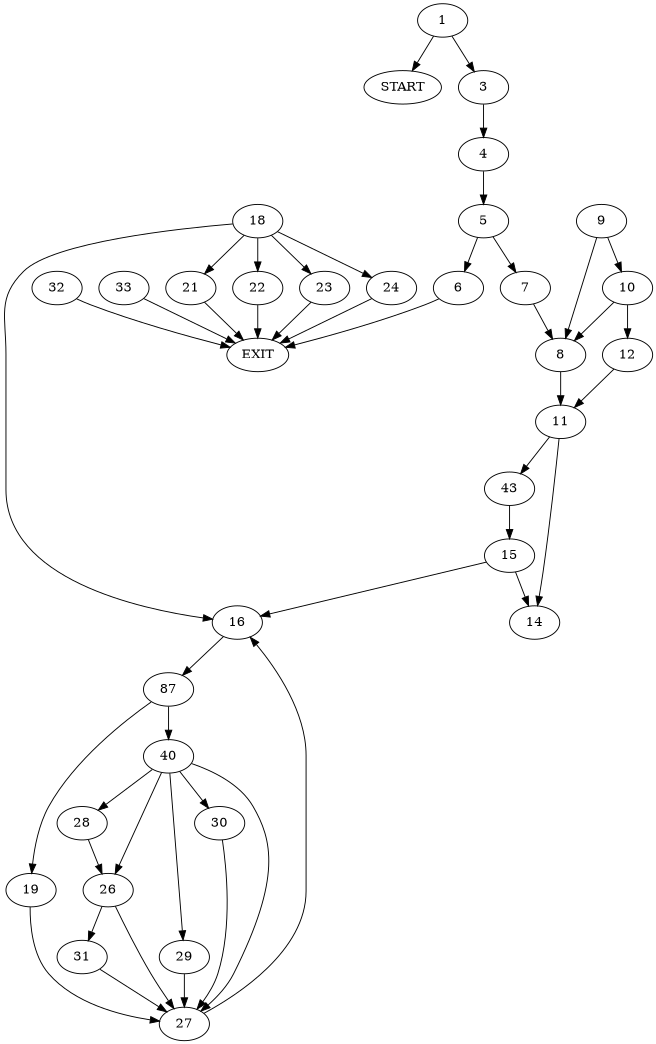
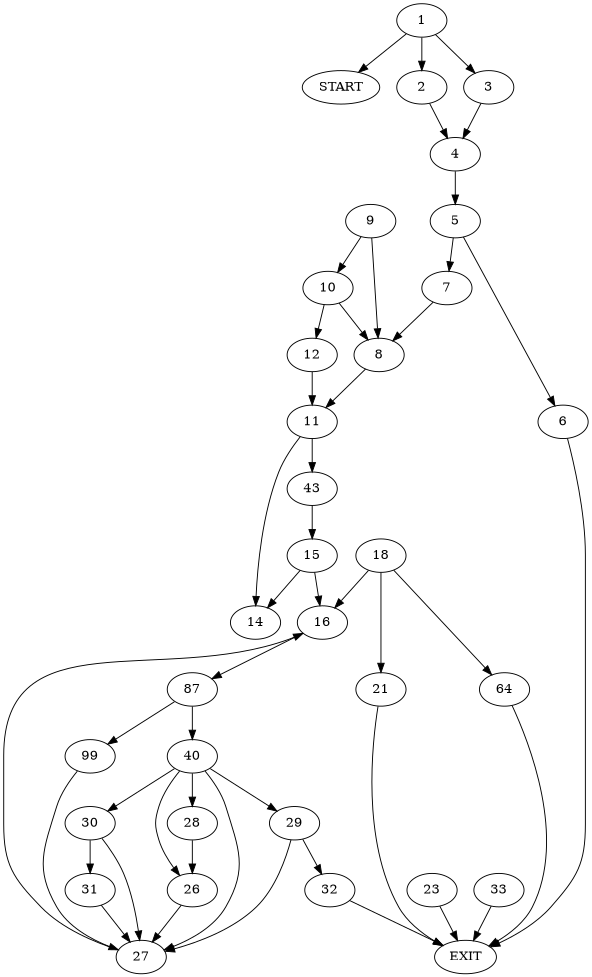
none -> (422, 87)
(288, 251) -> none
(258, 288) -> none
(392, 288) -> (505, 689)
none -> (310, 853)
(31, 890) -> (90, 756)
(97, 919) -> (90, 852)
